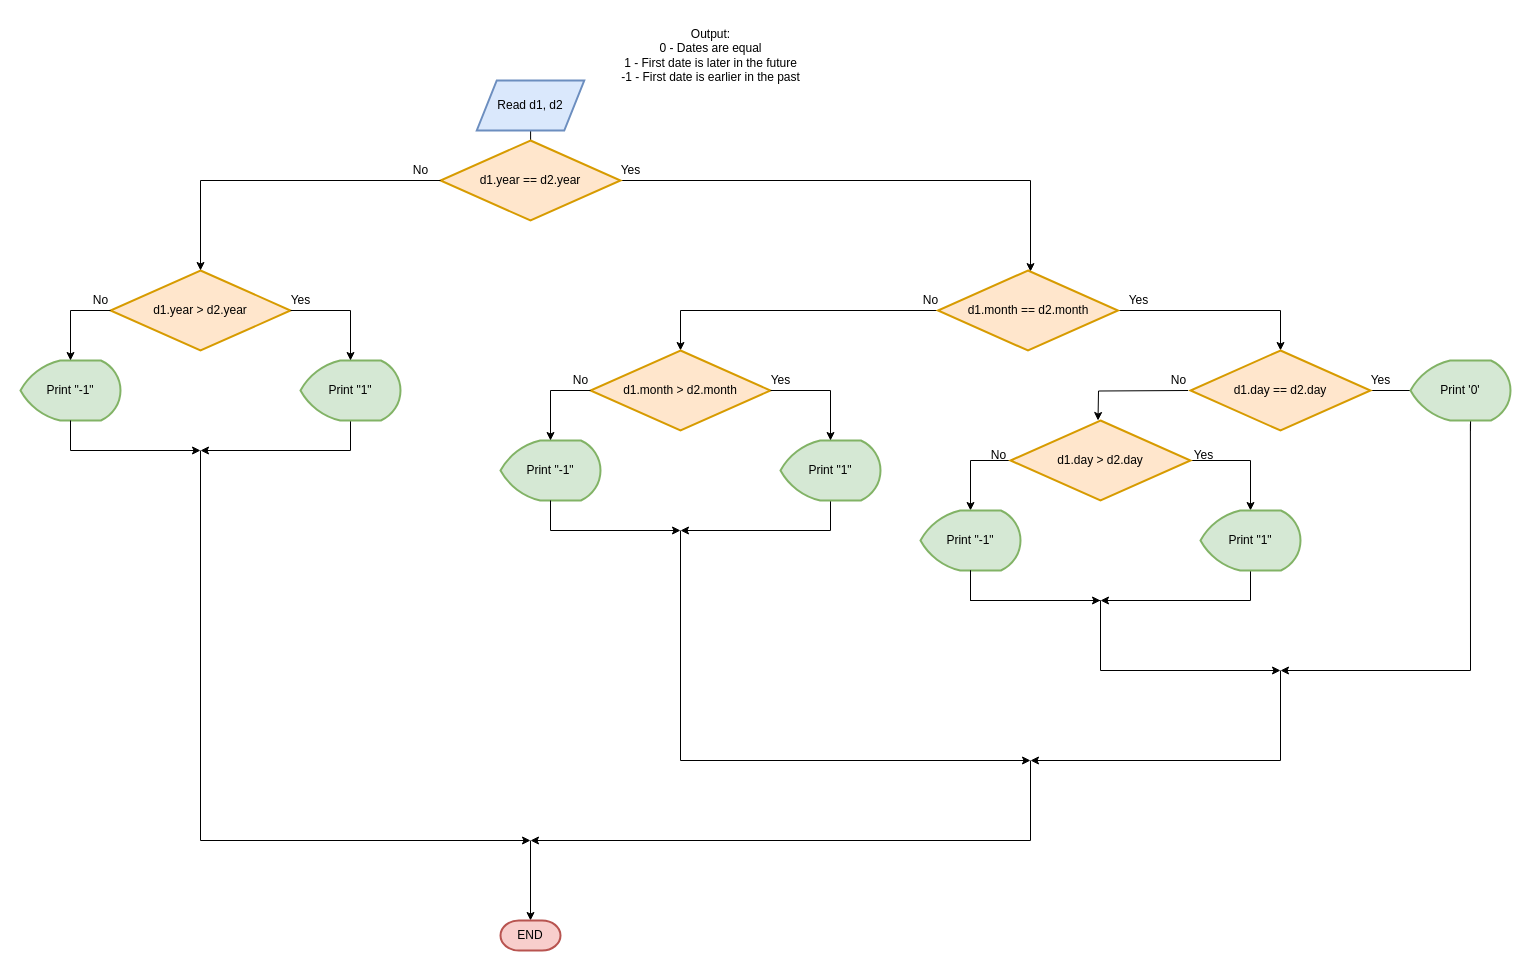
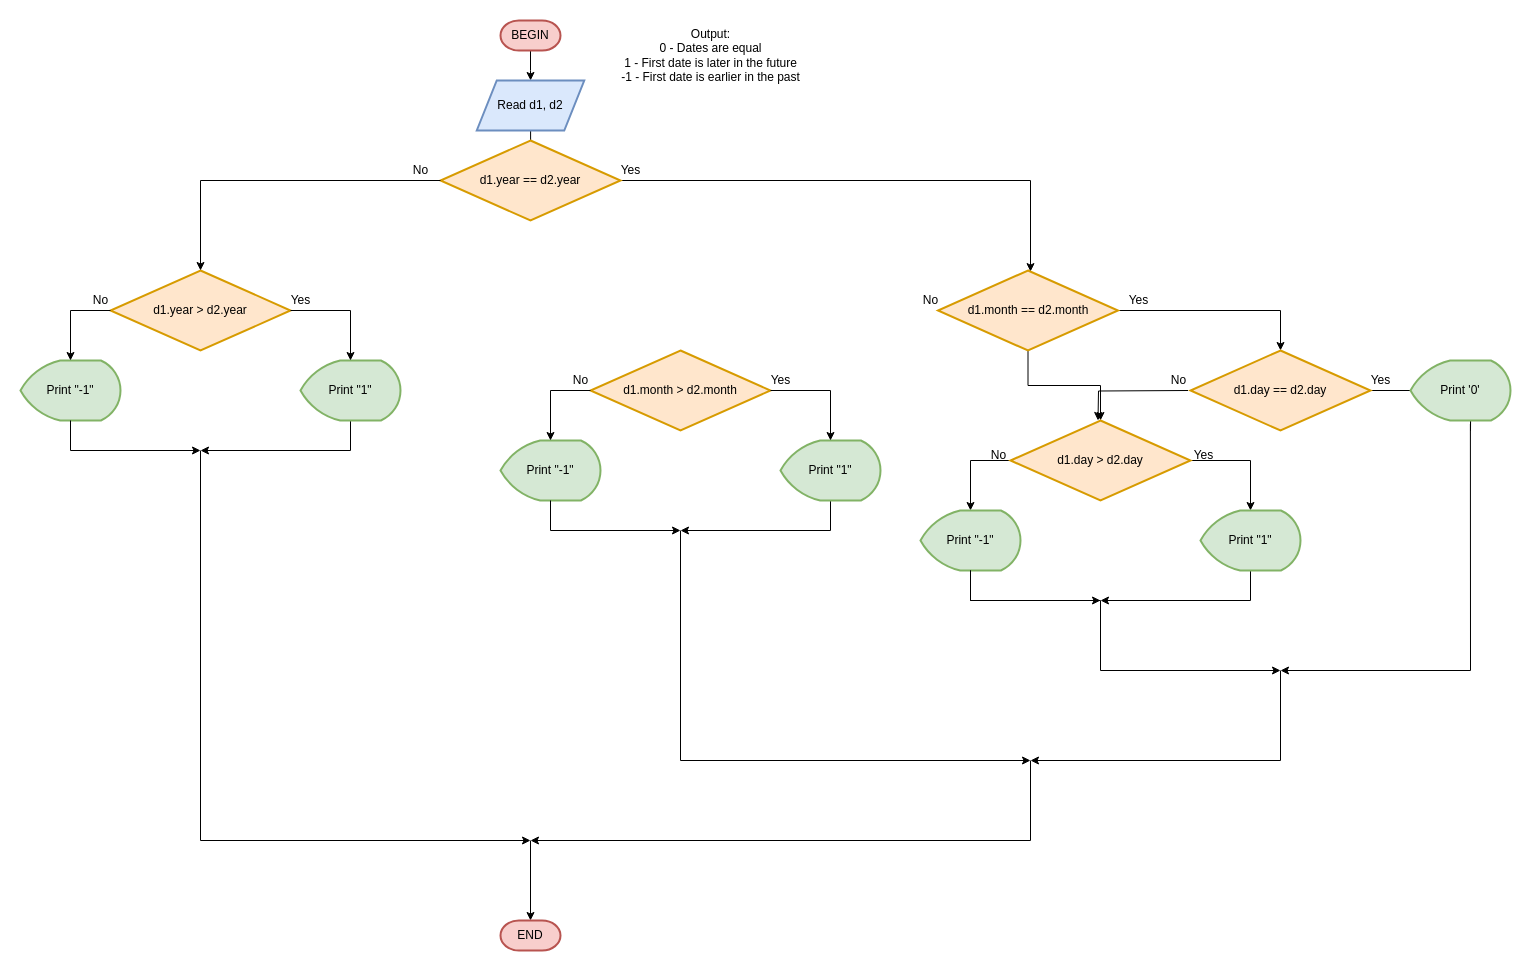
none -> (531, 36)
none -> (531, 62)
(793, 311) -> (1060, 386)
